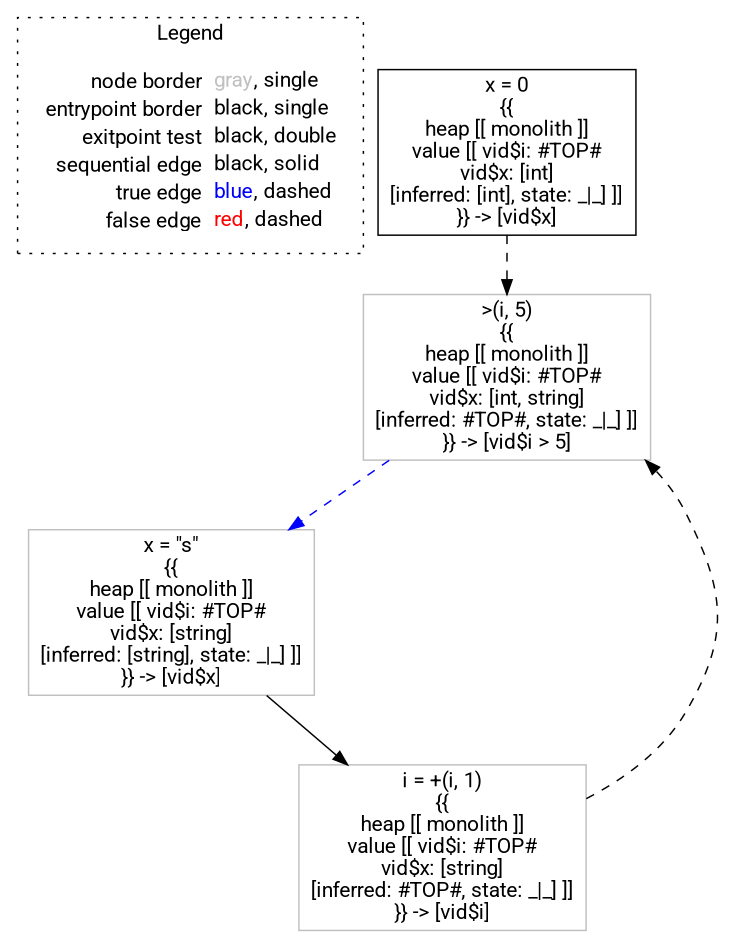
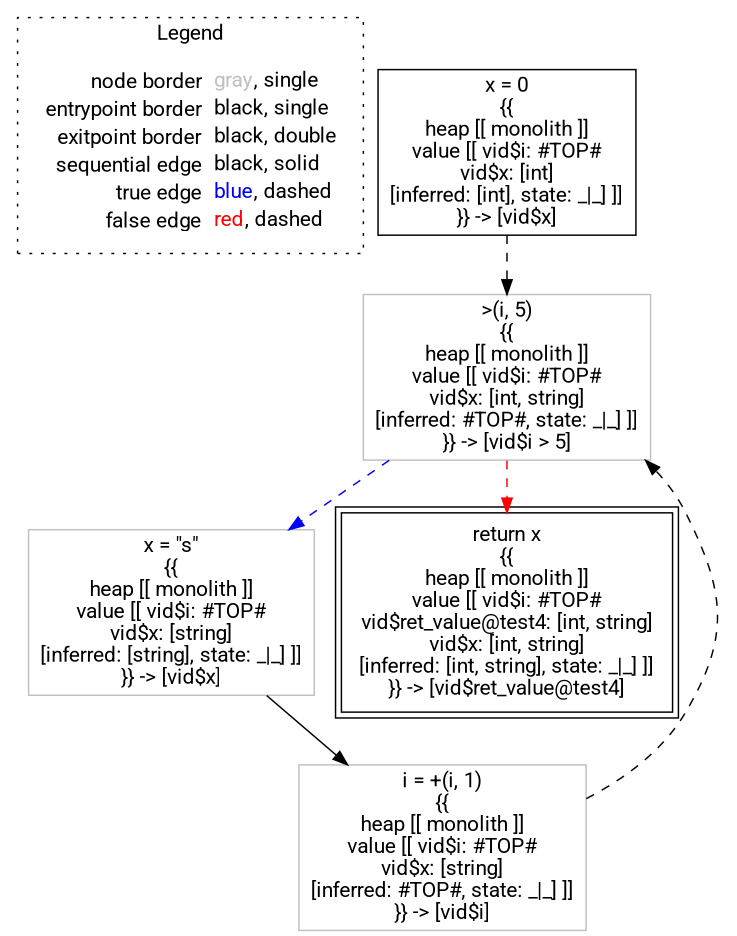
(145, 138) -> (133, 138)
none -> (507, 612)
